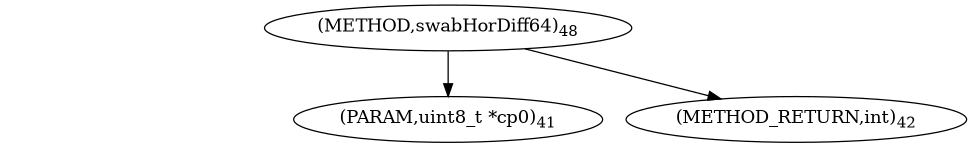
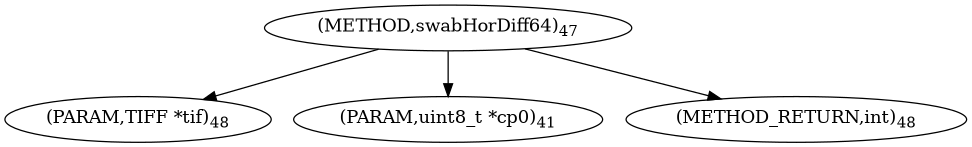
(569, 26) -> (569, 26)
(907, 118) -> (907, 118)
none -> (138, 119)
